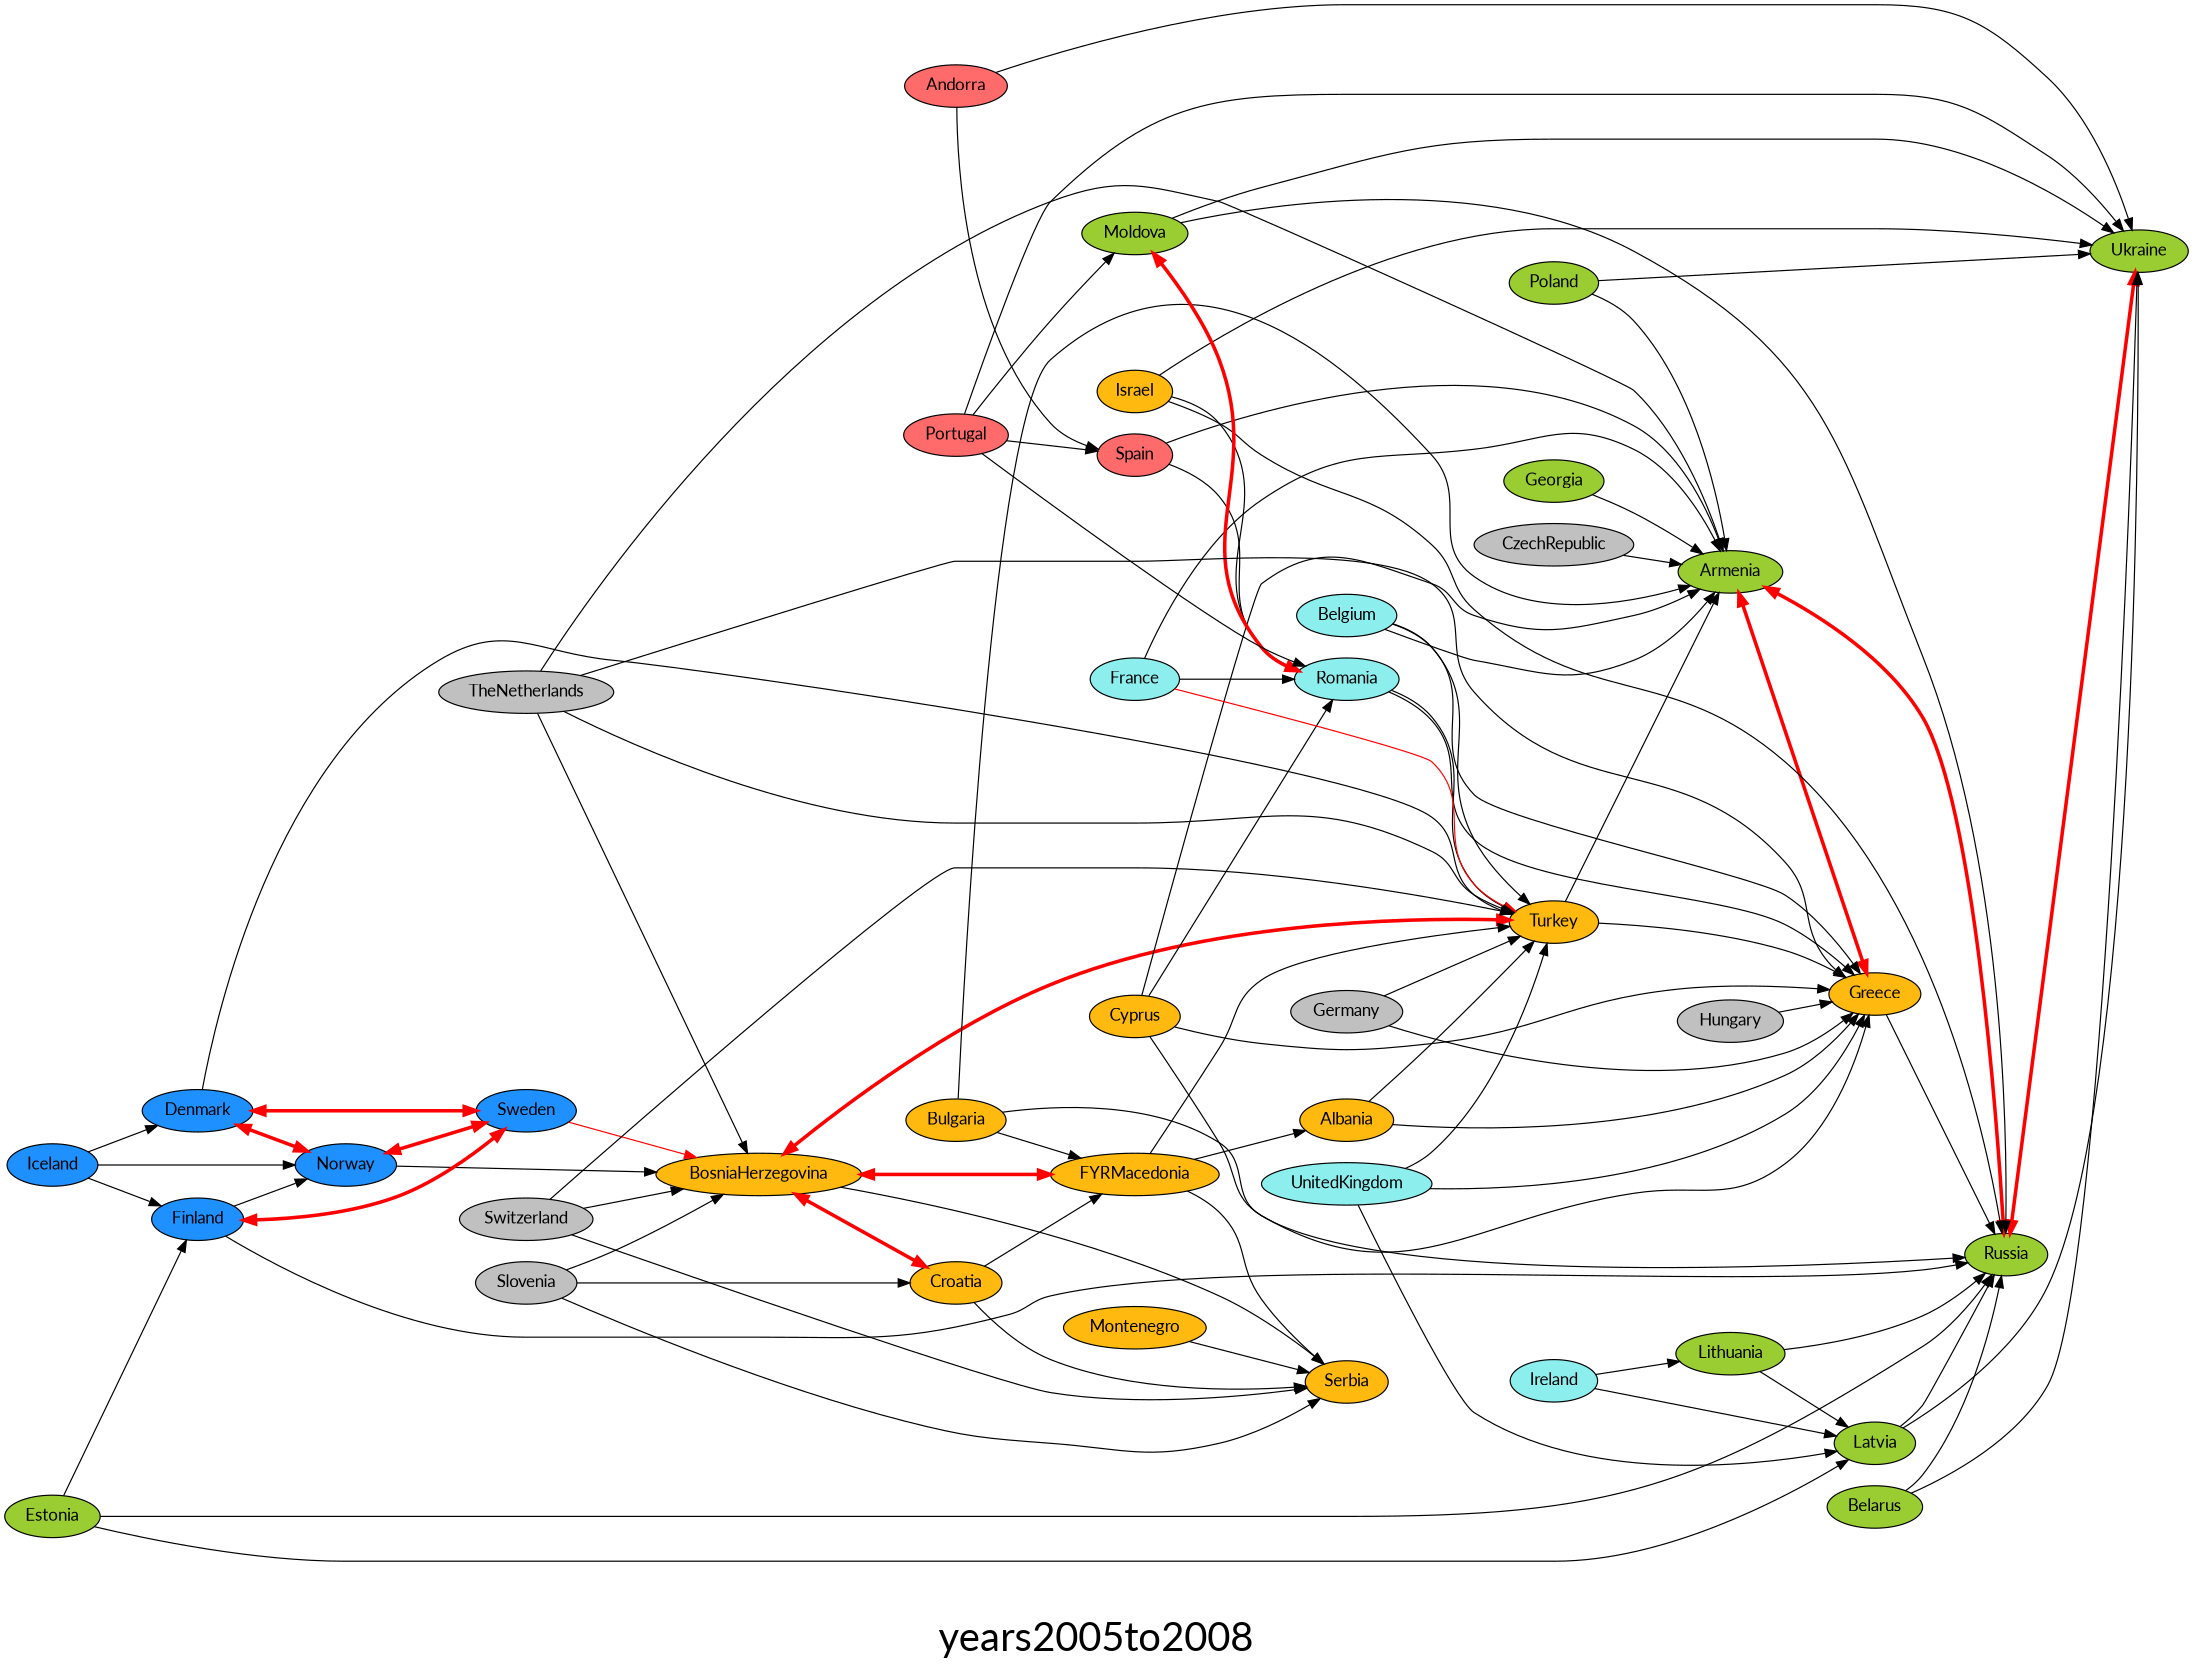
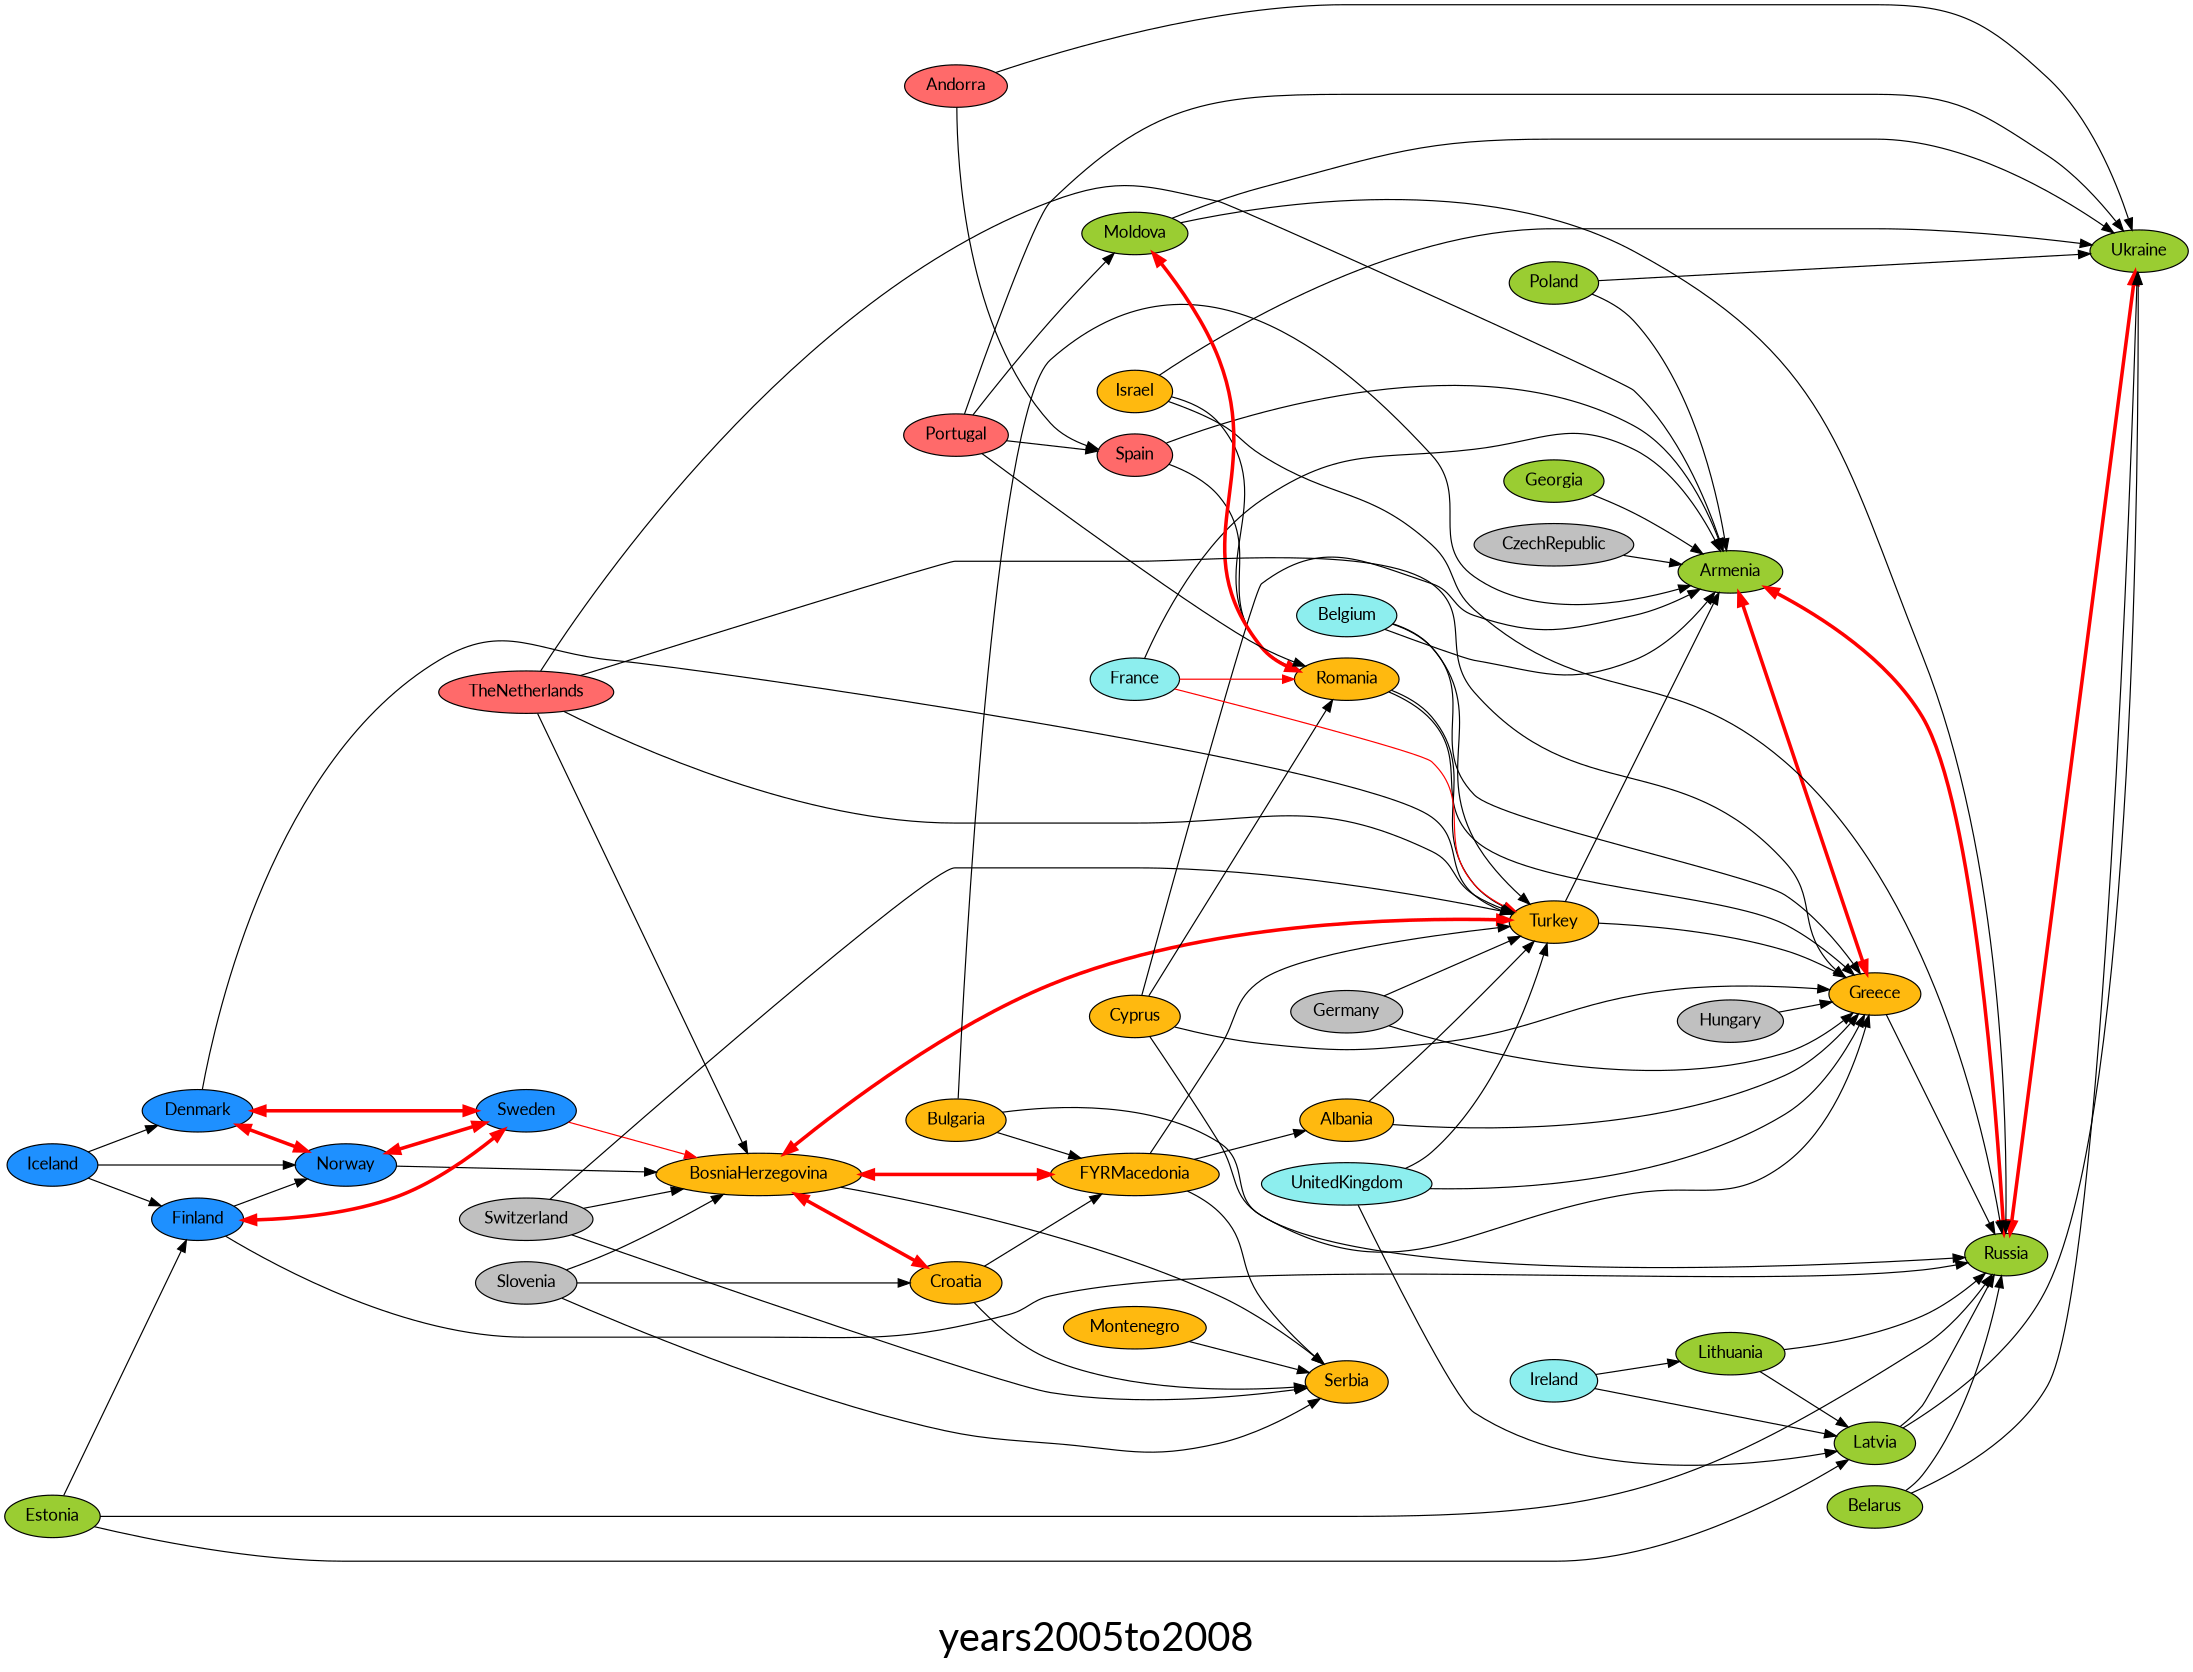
(1239, 679) -> (1239, 679)
(1347, 679) -> (1347, 679)
(526, 692) -> (526, 692)
